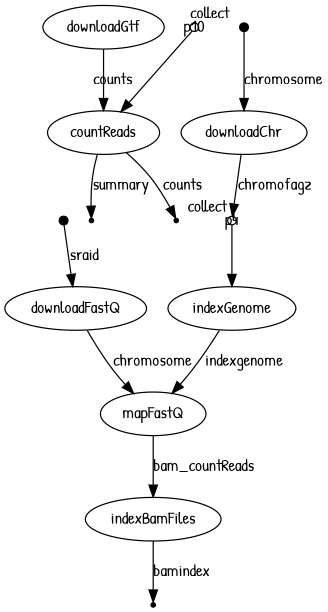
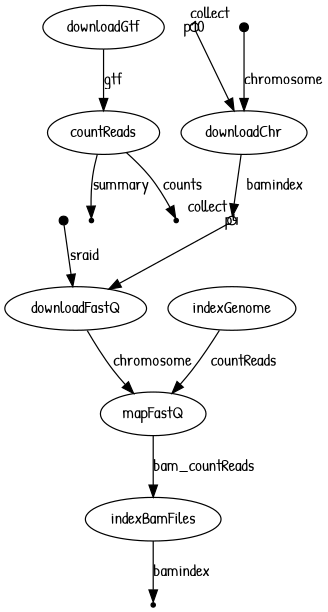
(161, 67) -> (212, 66)
(113, 80) -> (113, 80)
(275, 185) -> (275, 185)
(232, 249) -> (174, 253)
(244, 361) -> (244, 361)
